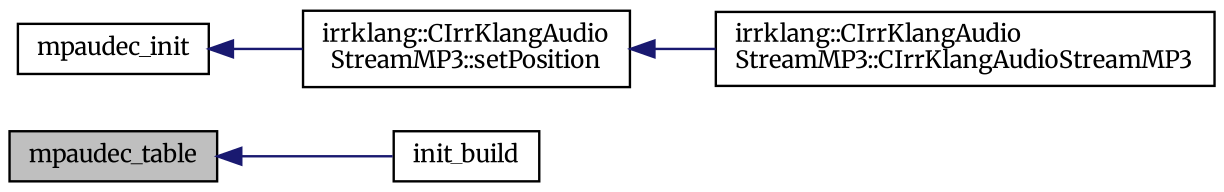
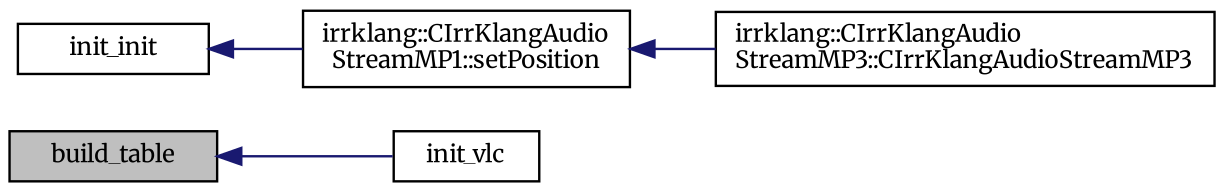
(113, 49) -> (113, 49)
(466, 49) -> (466, 49)
(113, 156) -> (113, 156)
(466, 156) -> (466, 156)
